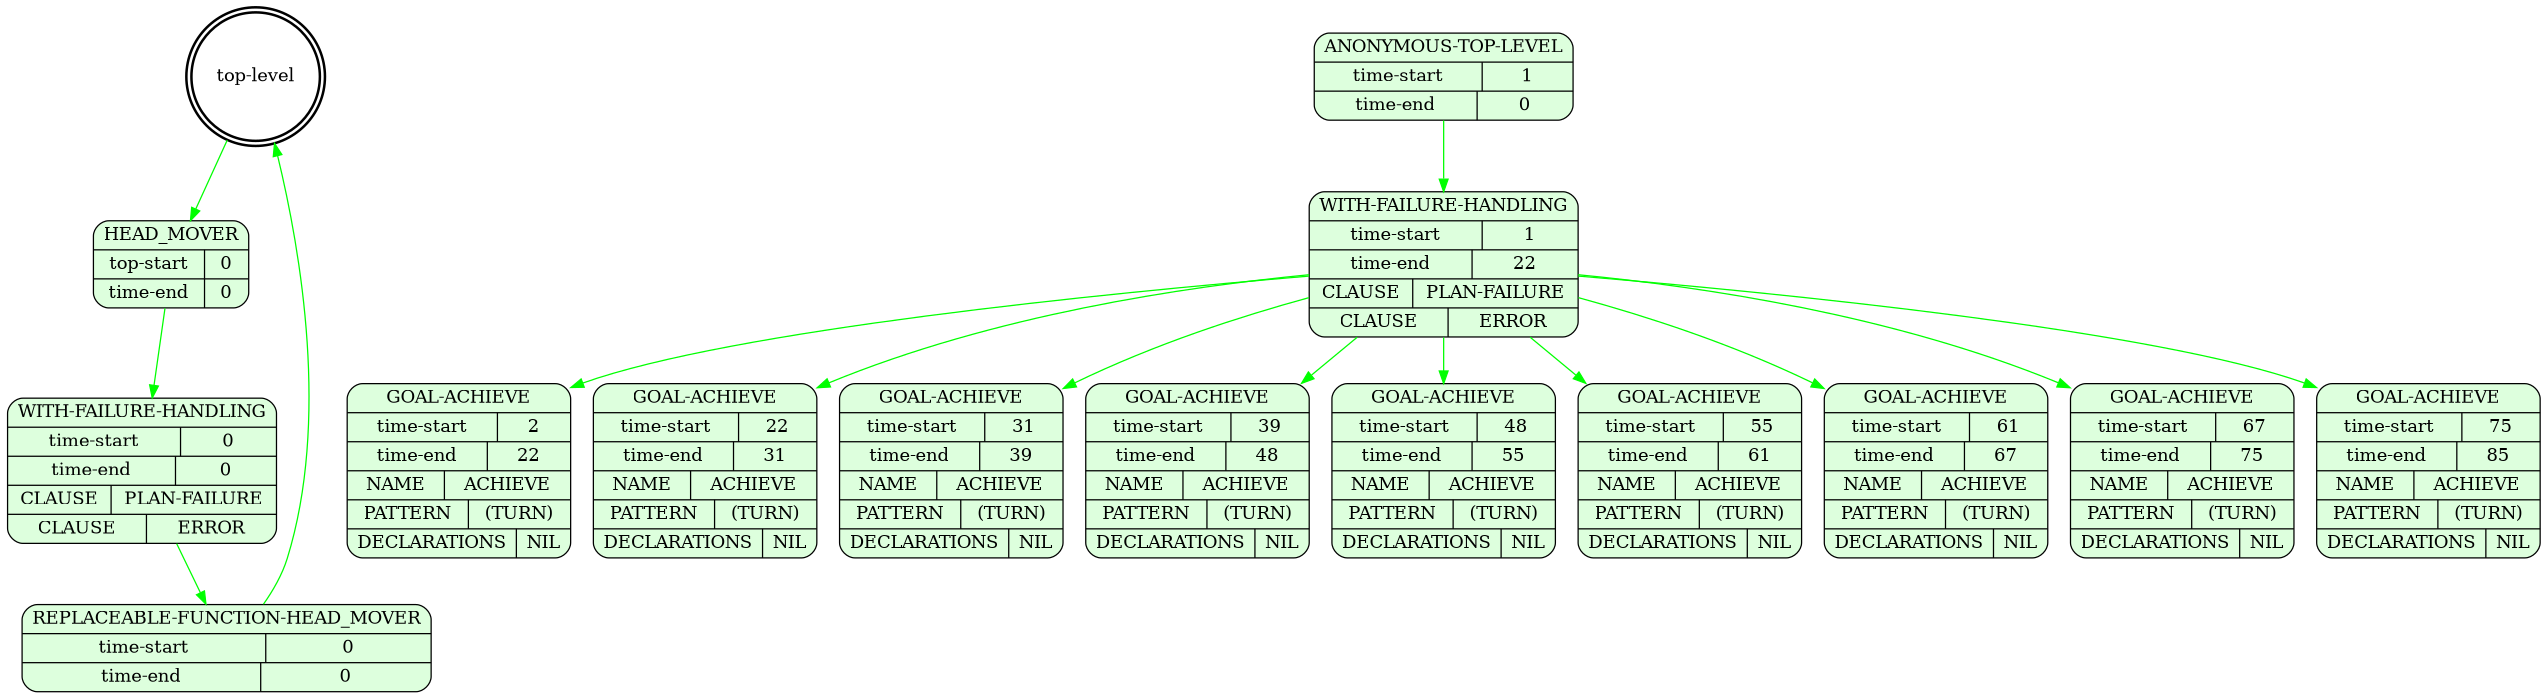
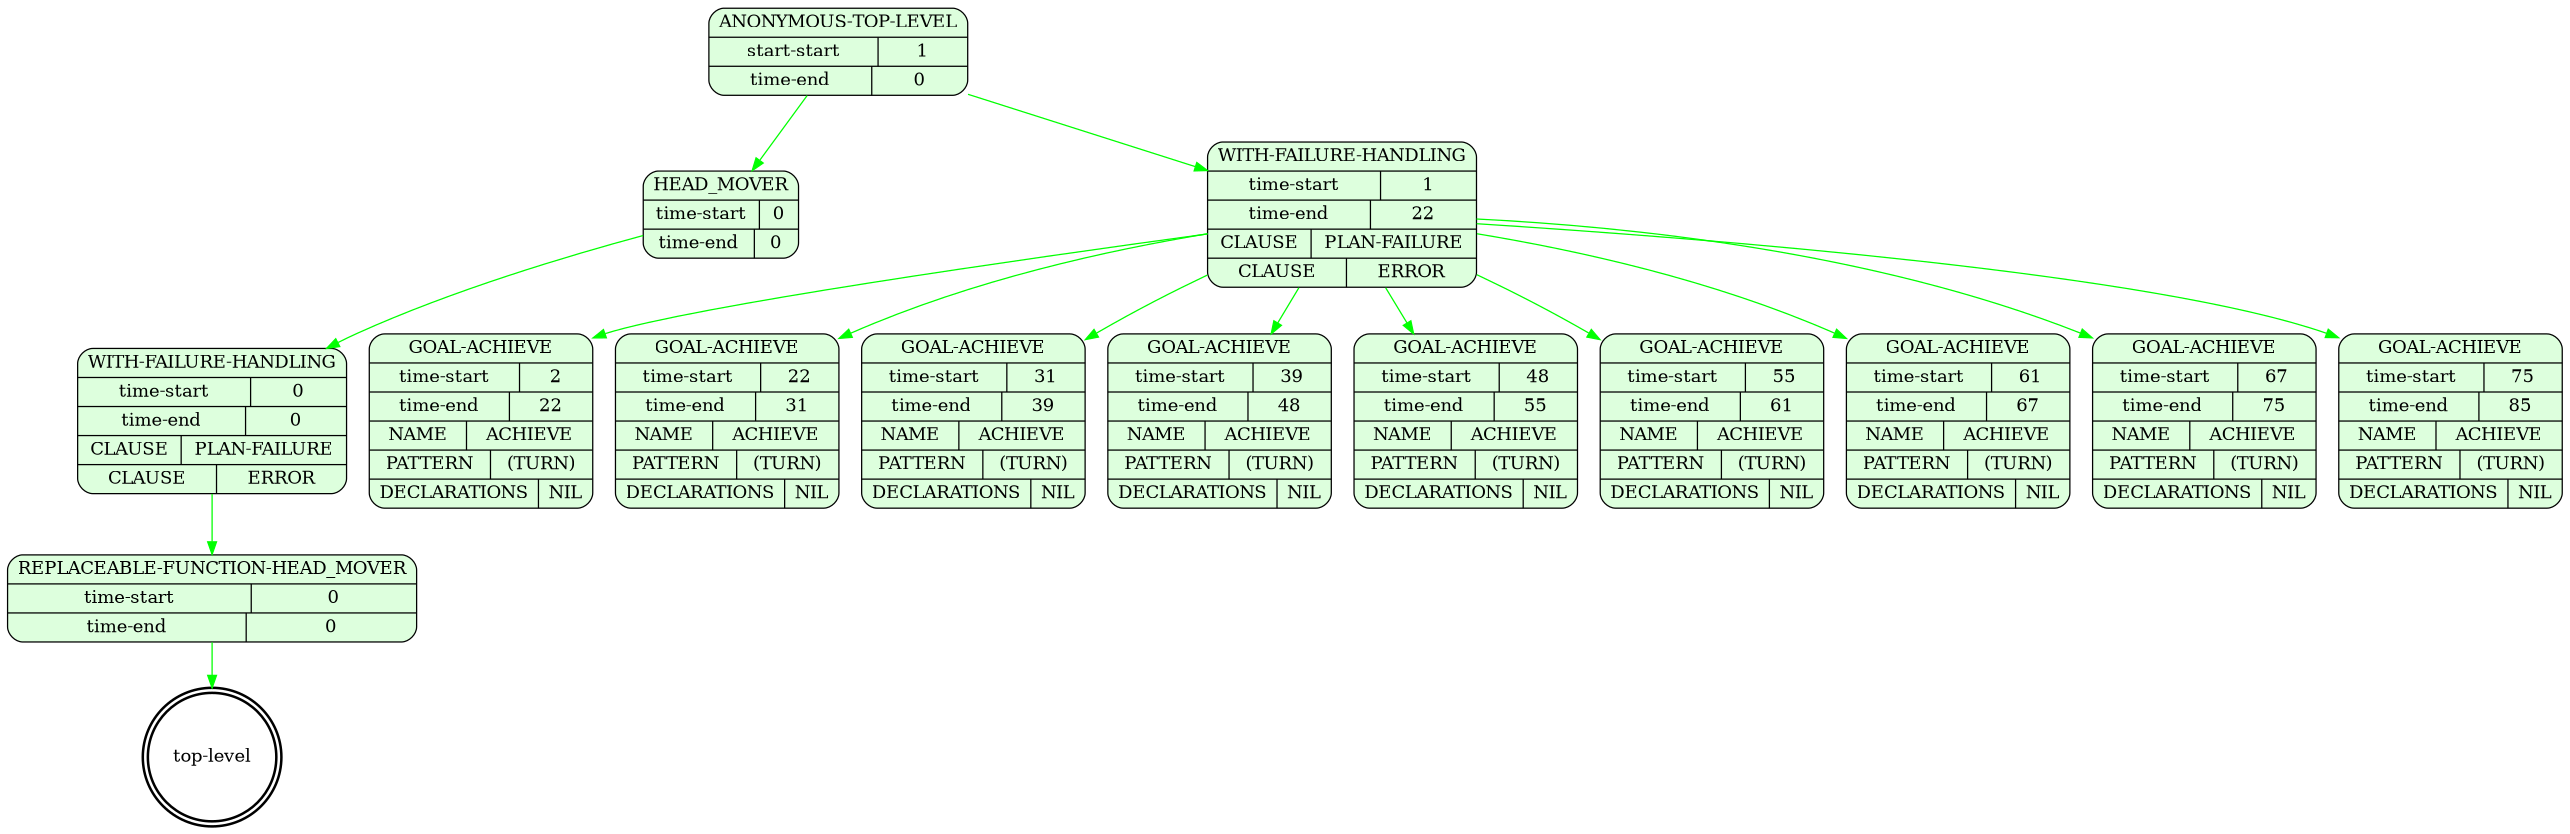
(1398, 76) -> (793, 51)
(212, 175) -> (784, 128)
(149, 264) -> (701, 214)
